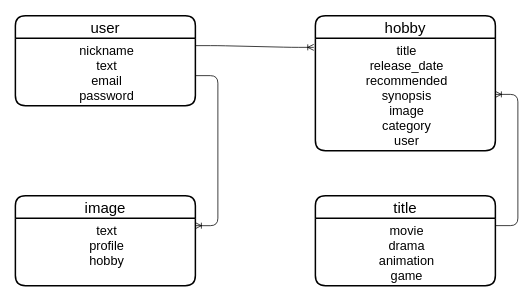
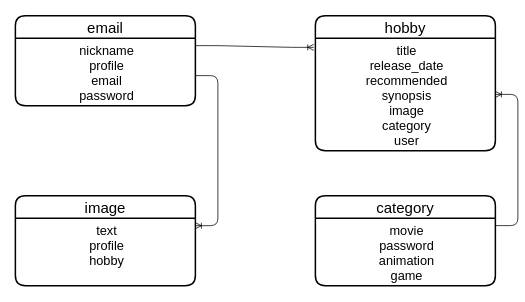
(105, 28) -> (105, 28)
(107, 51) -> (107, 51)
(405, 208) -> (405, 208)
(407, 231) -> (407, 231)
